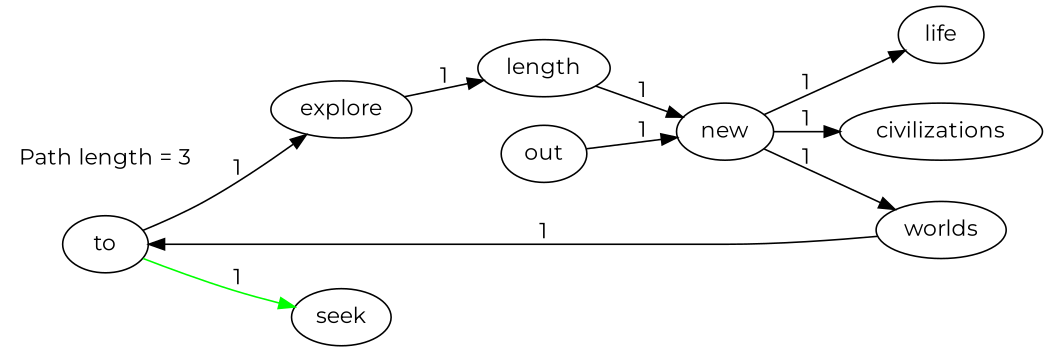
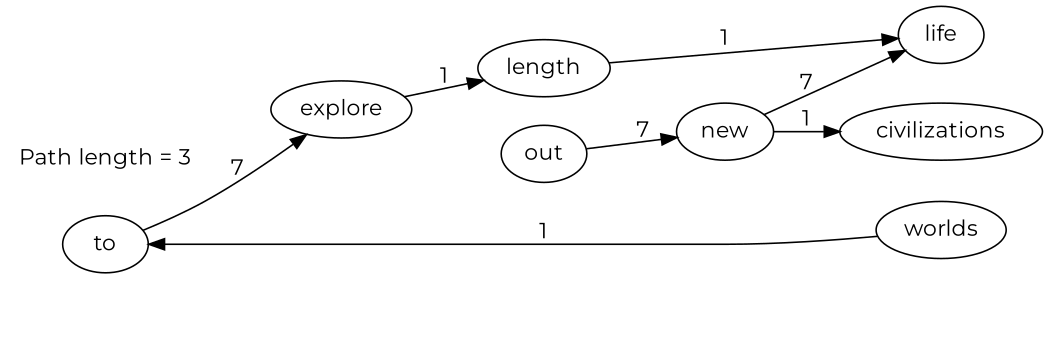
(807, 83) -> (807, 83)
(632, 99) -> (746, 51)
(643, 131) -> (643, 131)
(238, 169) -> (238, 169)
(822, 176) -> none
(341, 317) -> none
